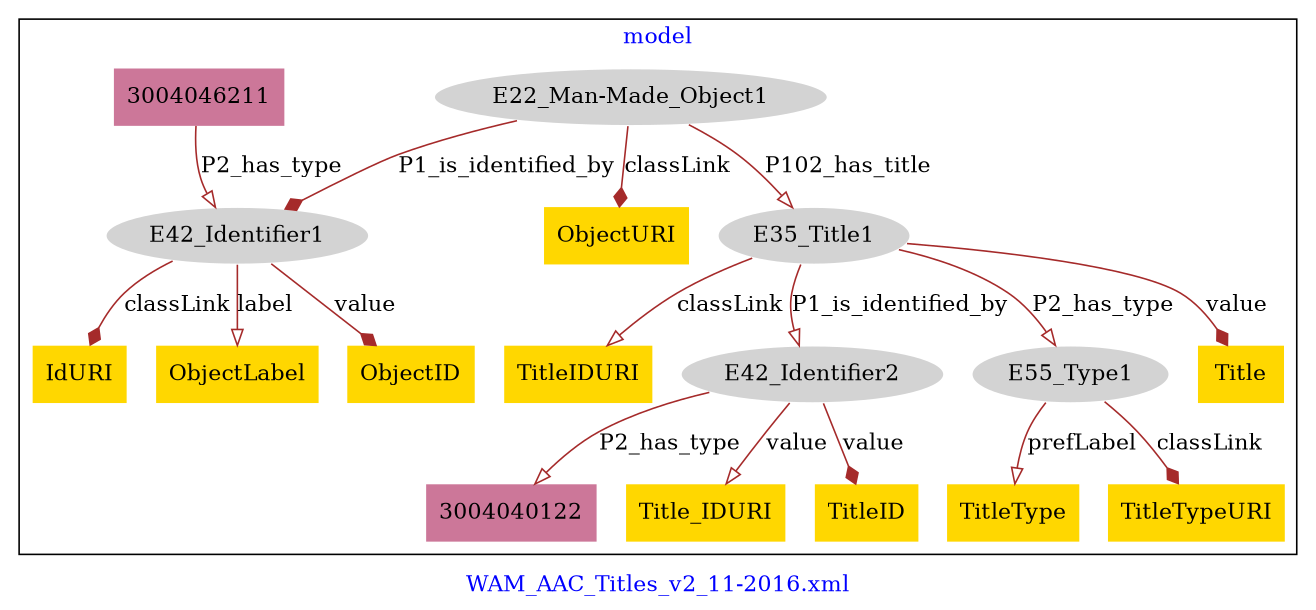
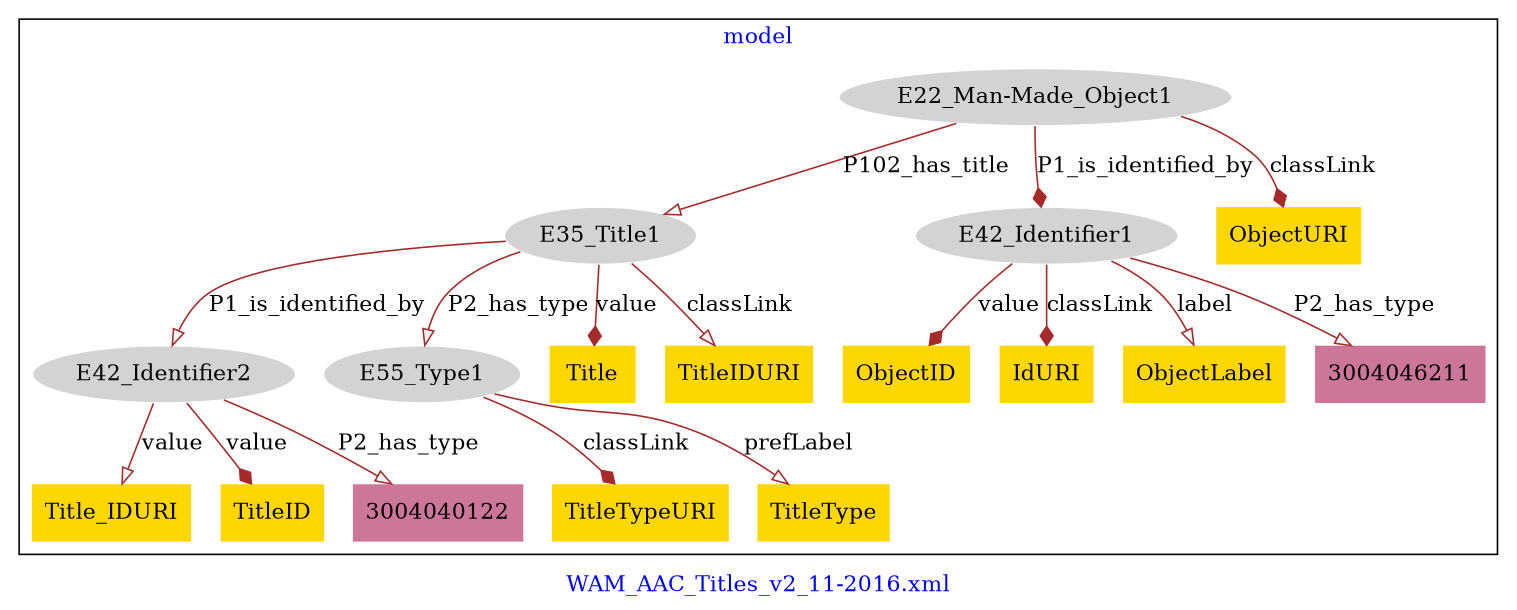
(197, 160) -> (1236, 292)
